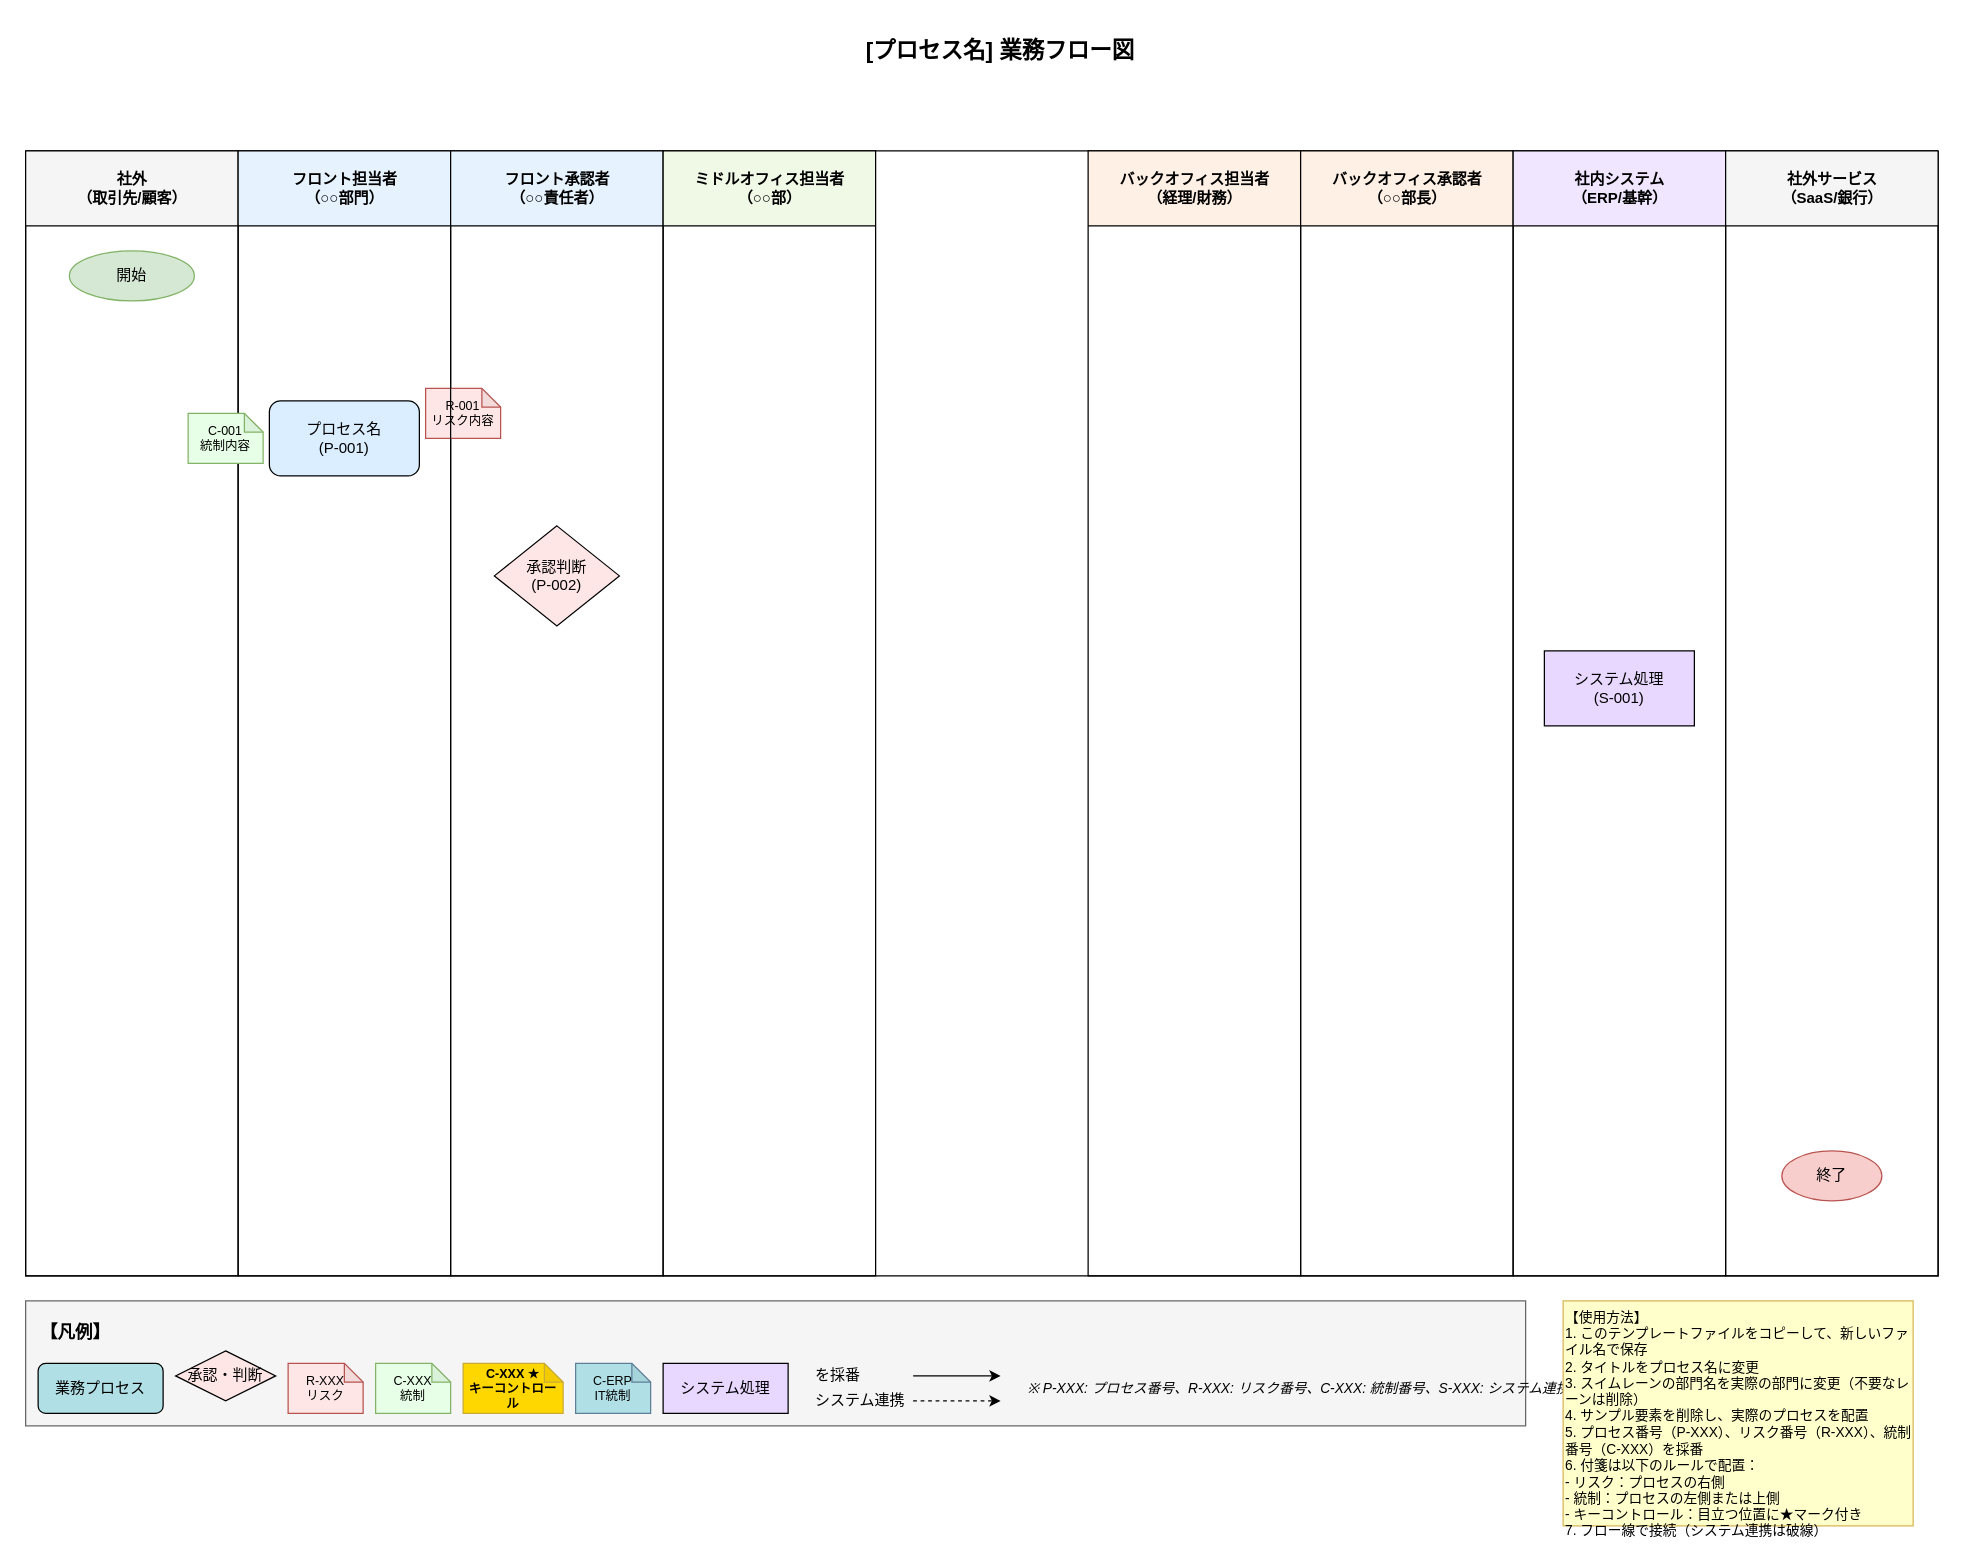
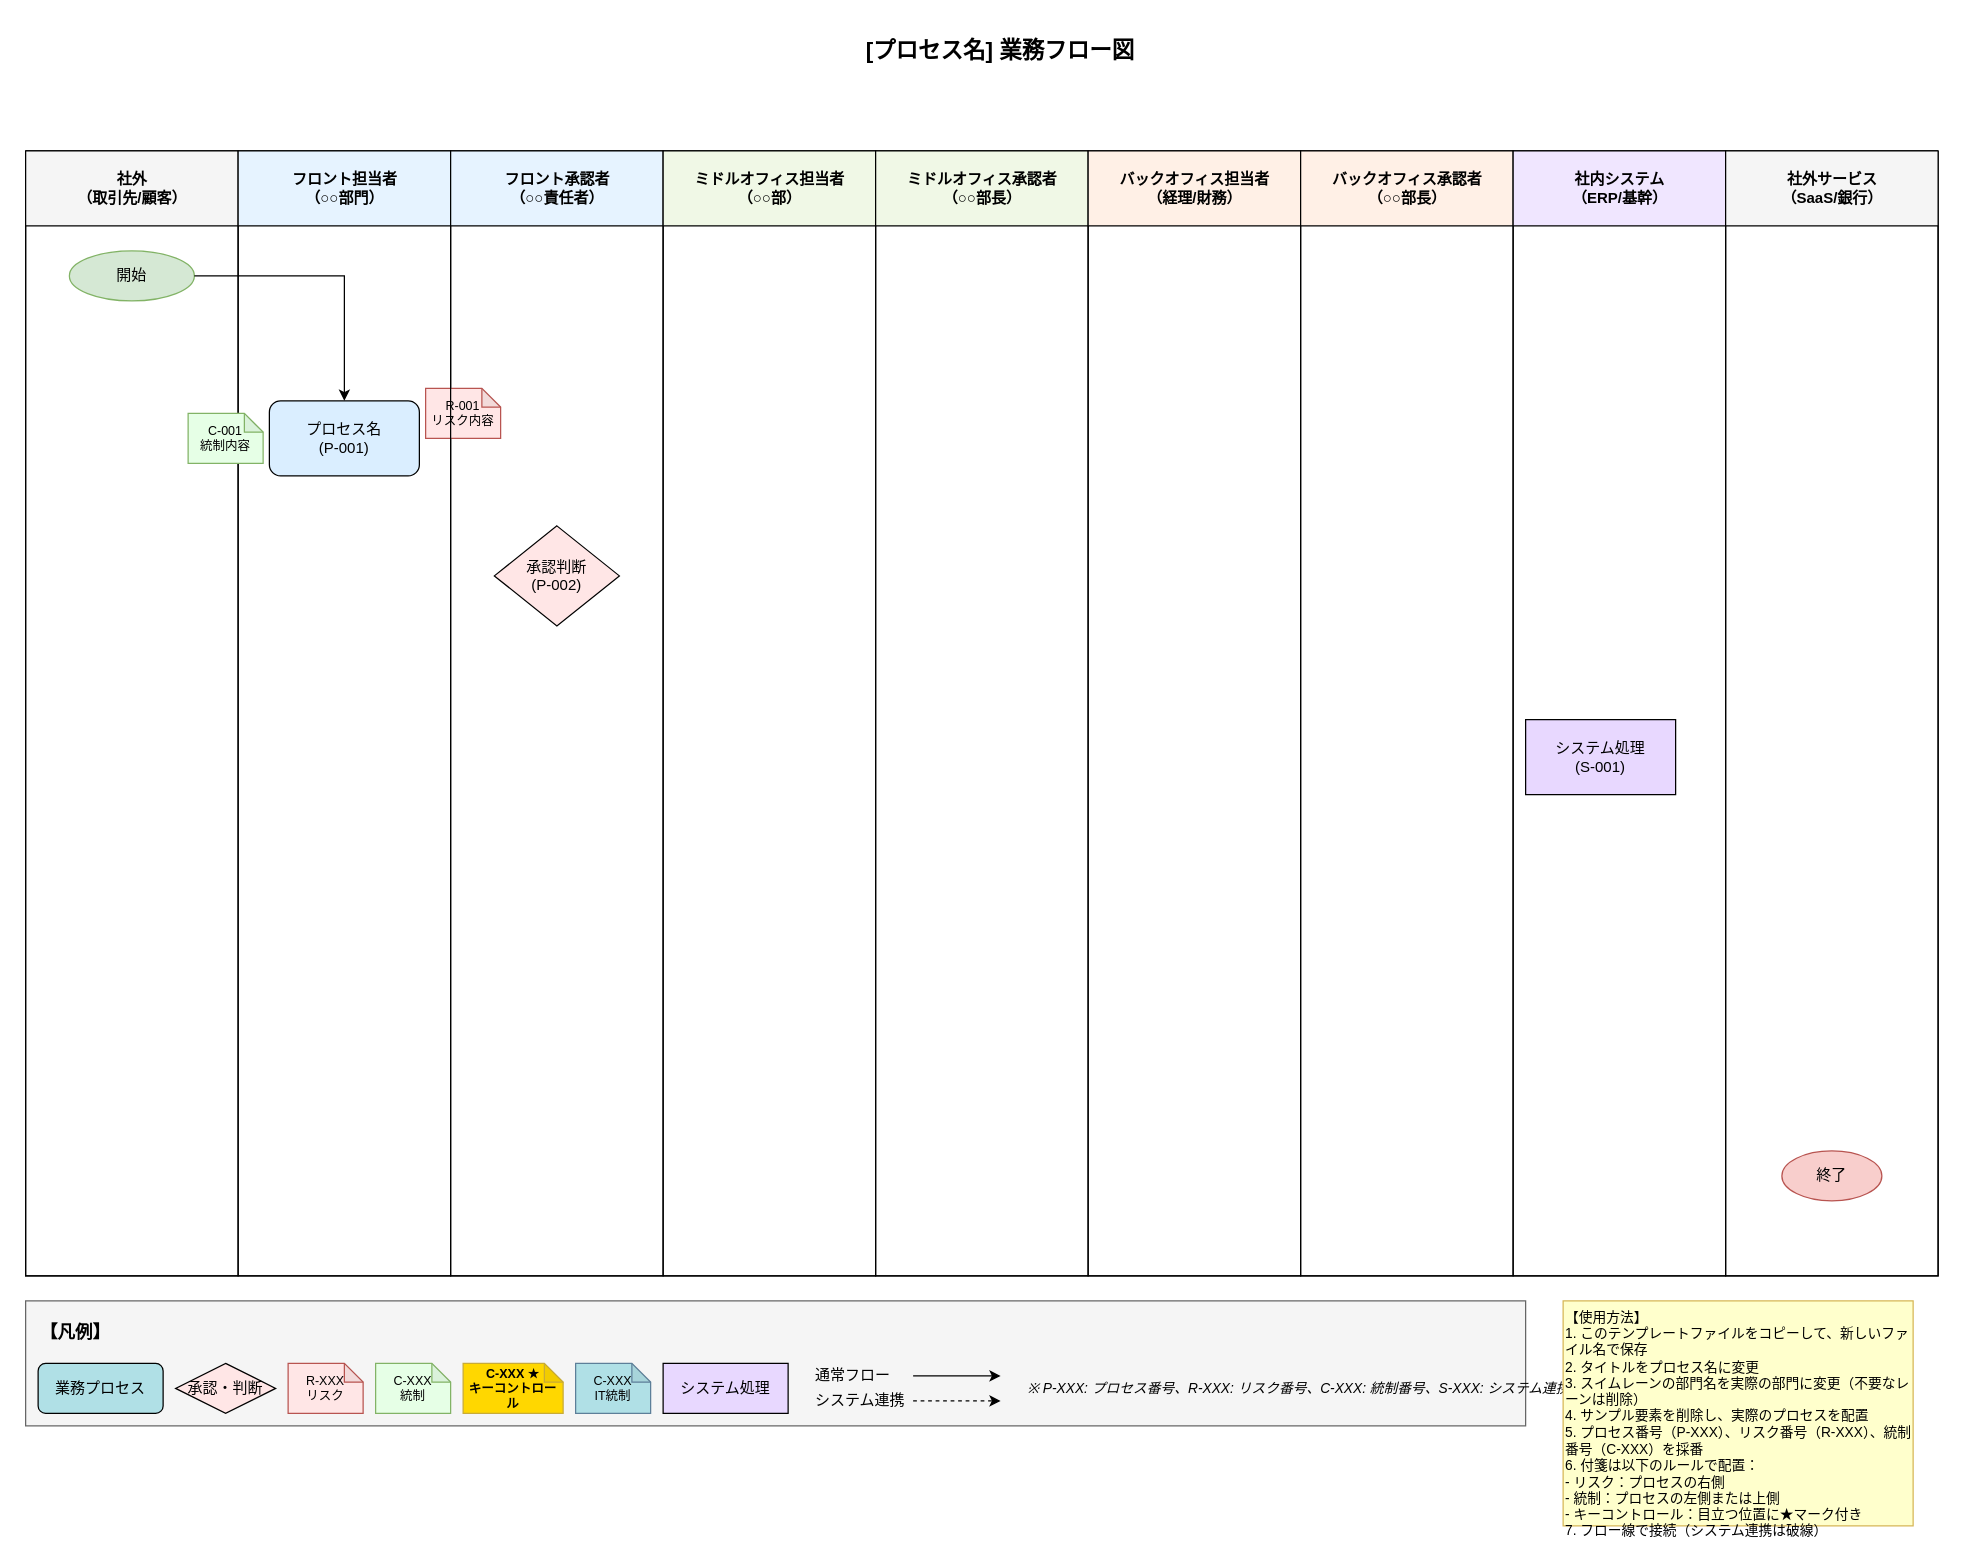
none -> (327, 276)
(1619, 688) -> (1601, 757)
none -> (982, 713)
(226, 1376) -> (226, 1388)
(838, 1376) -> (853, 1376)
(613, 1388) -> (613, 1388)
